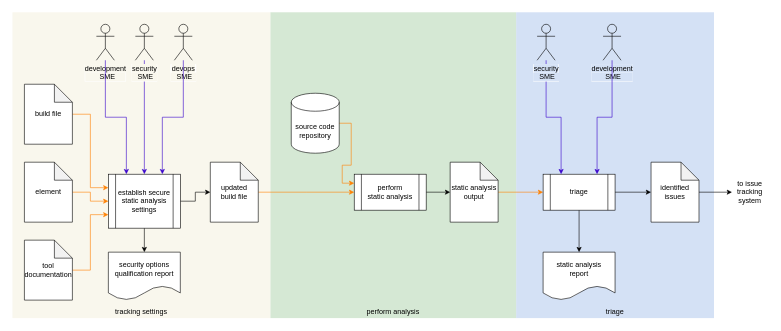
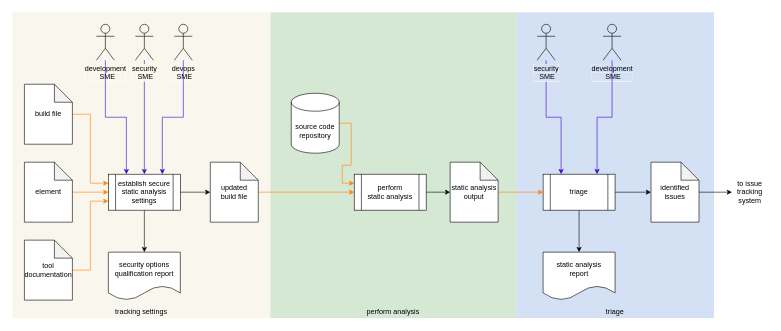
(144, 201) -> (144, 192)
